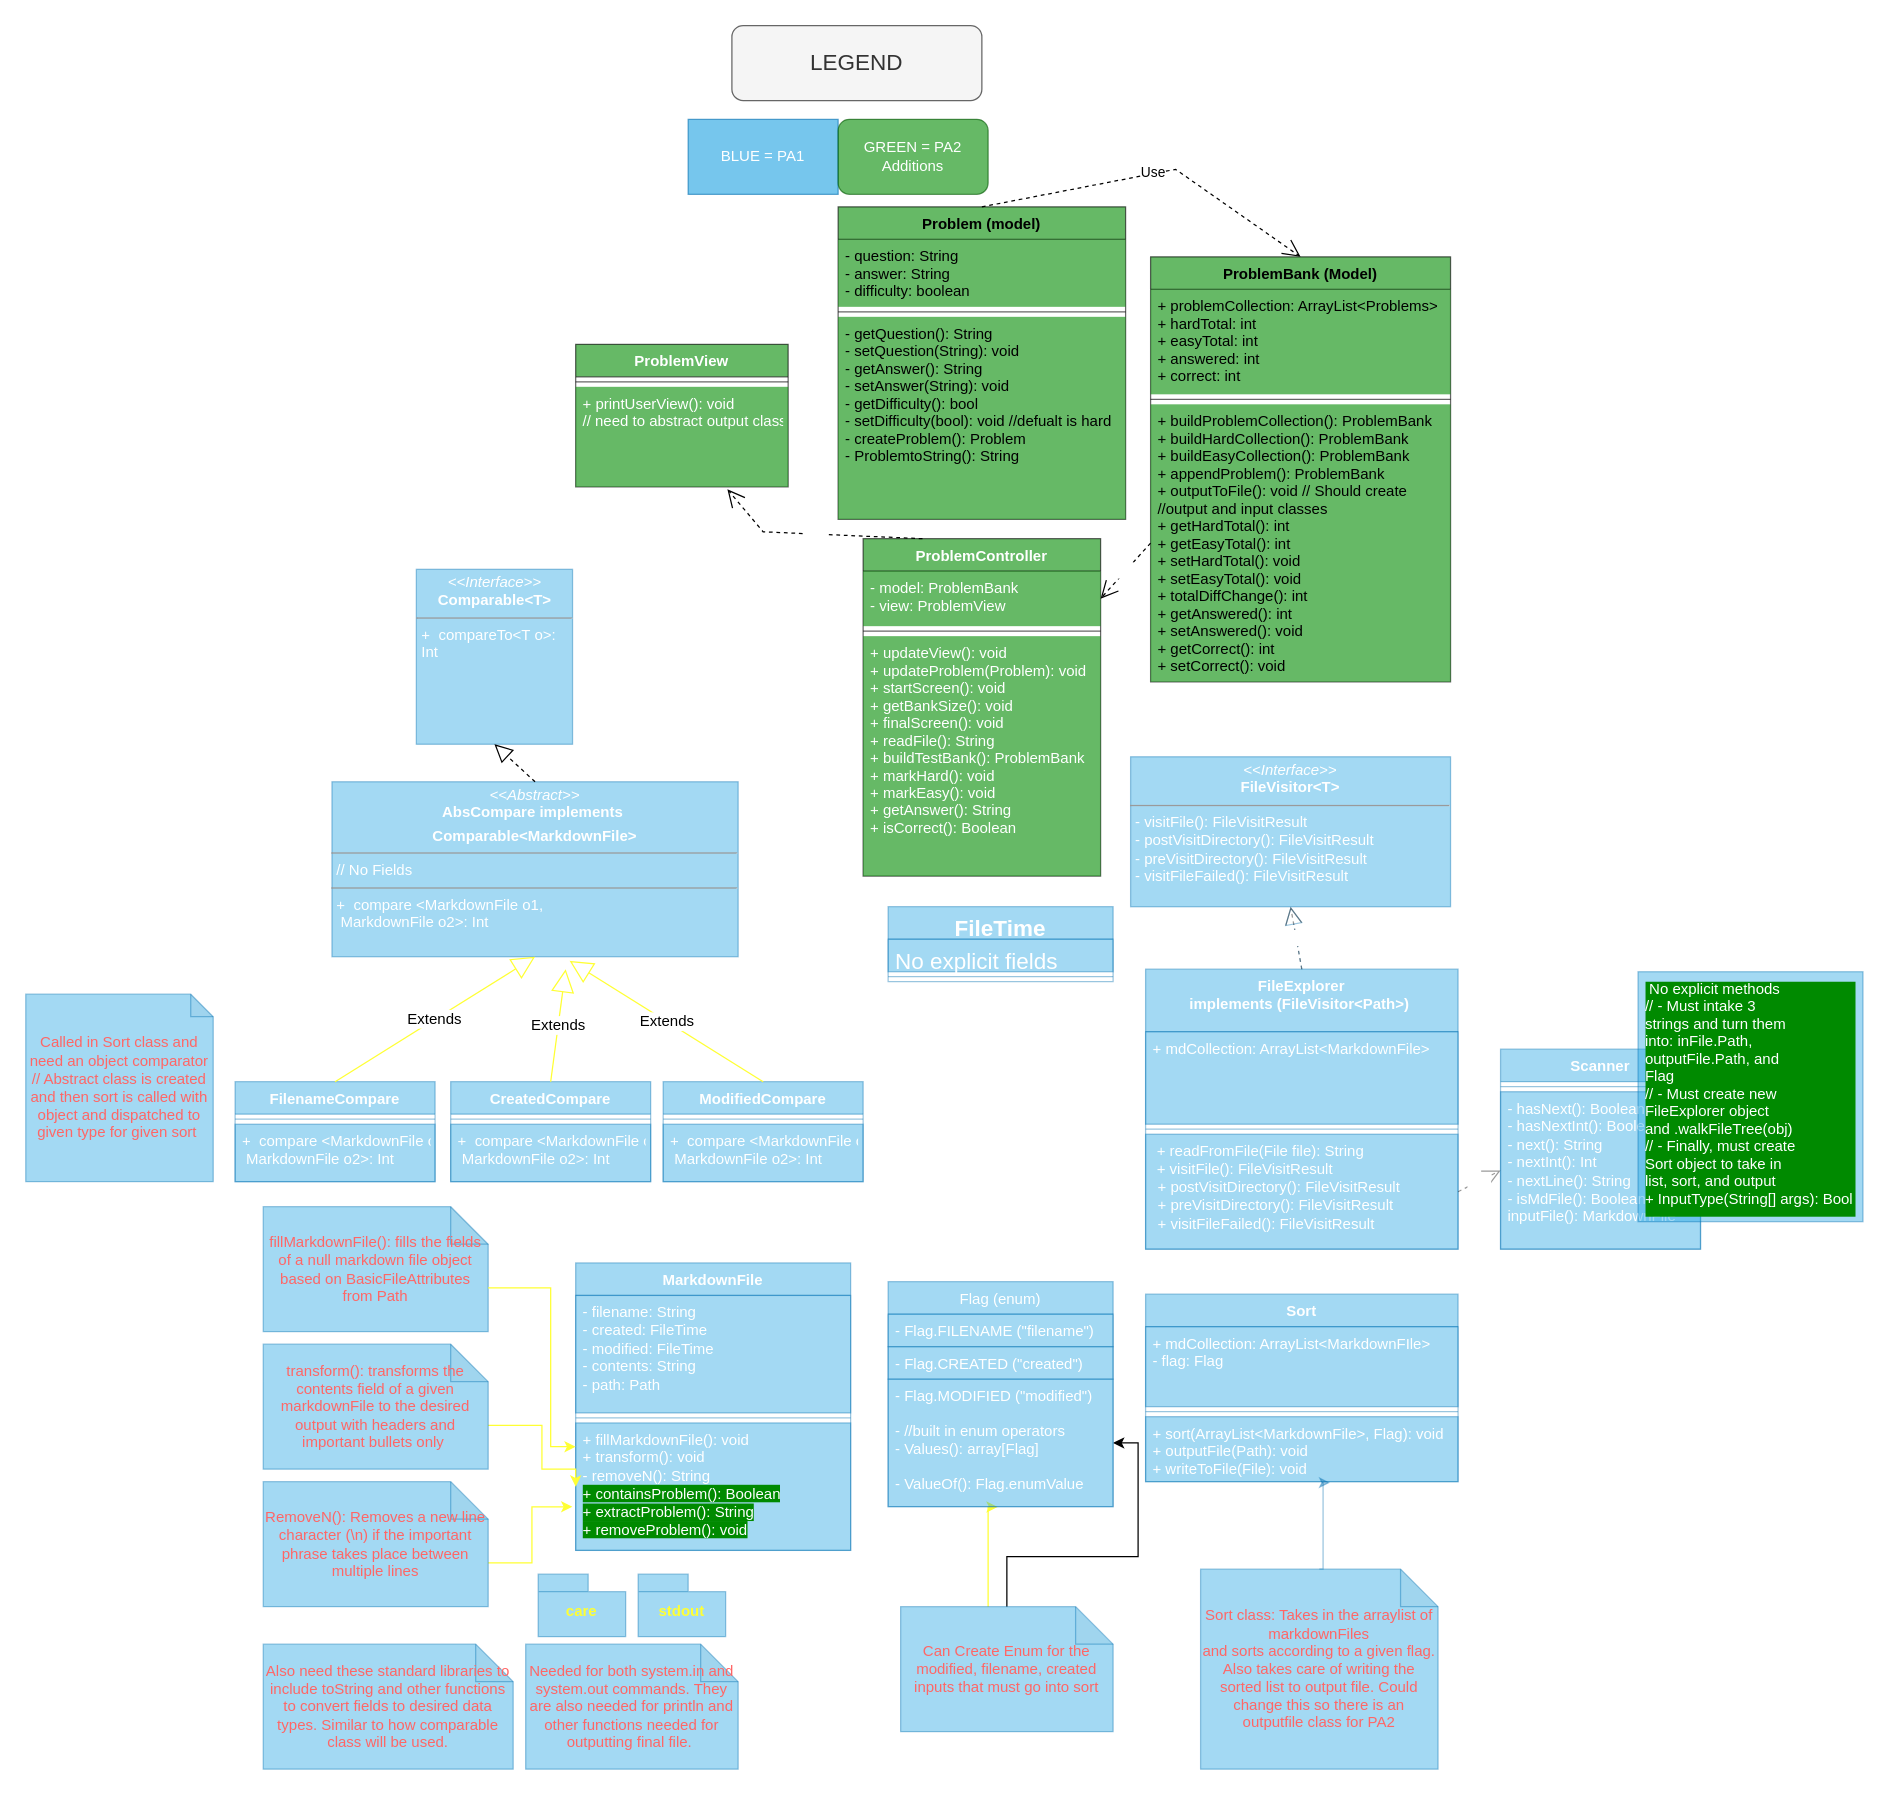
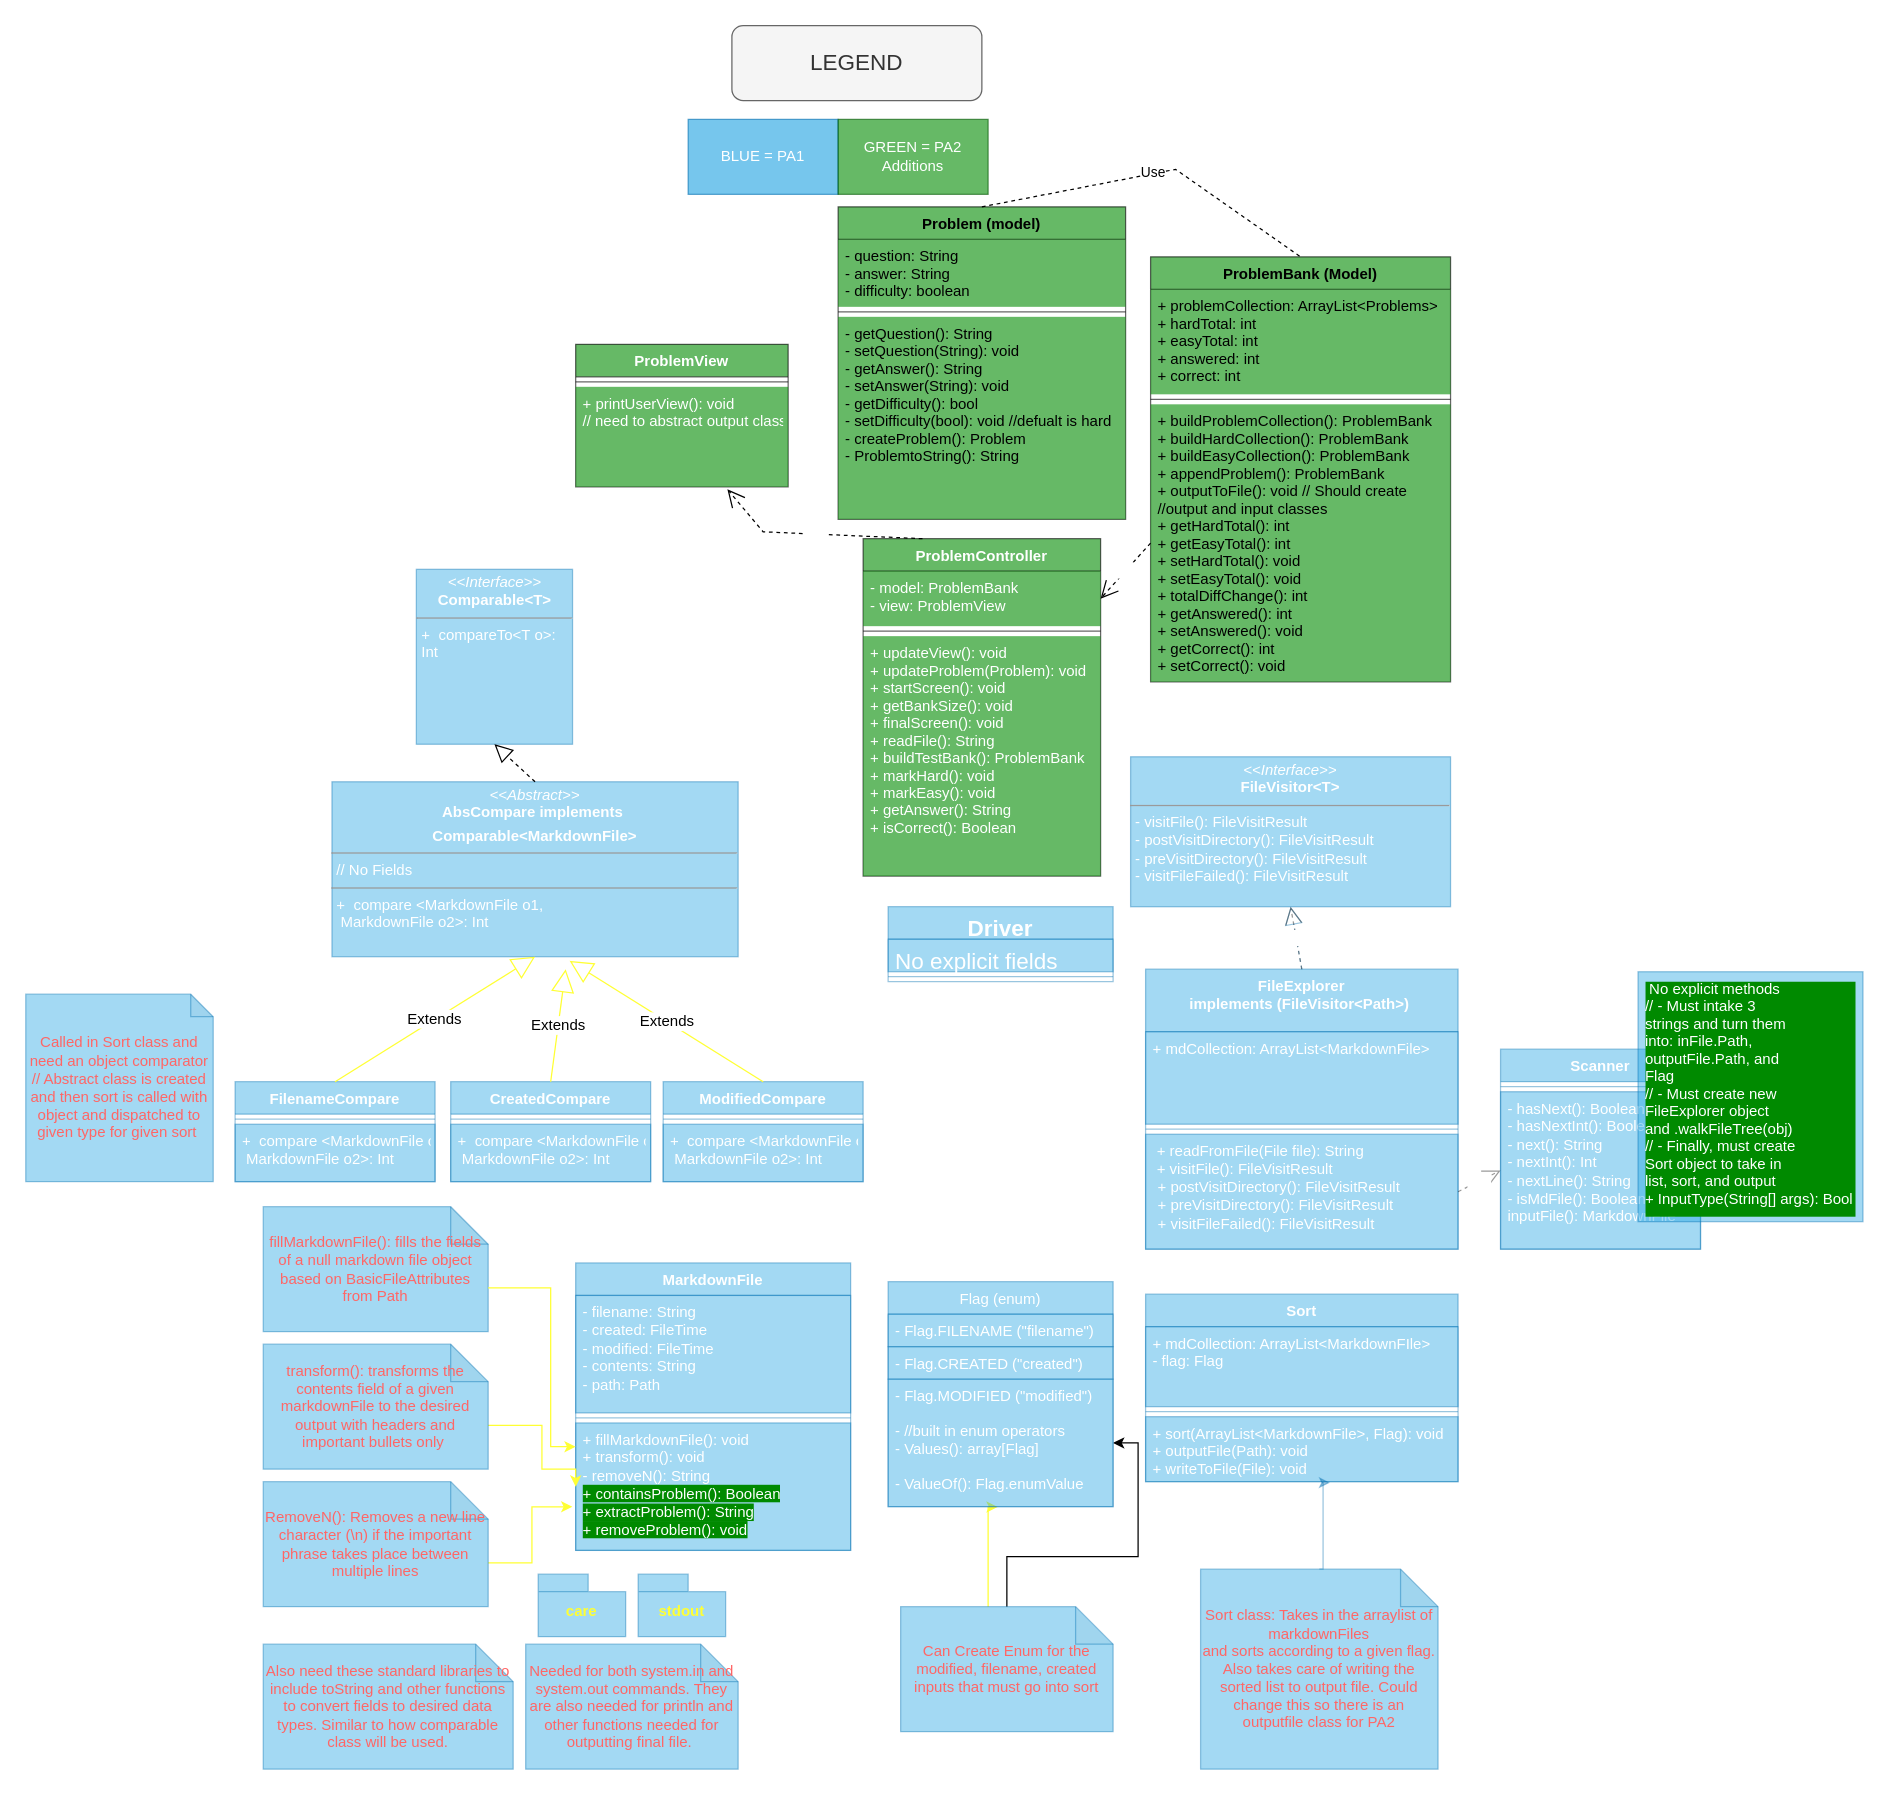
(913, 157) -> (913, 157)
(1295, 253) -> (1297, 254)
(1000, 929) -> (1000, 929)
